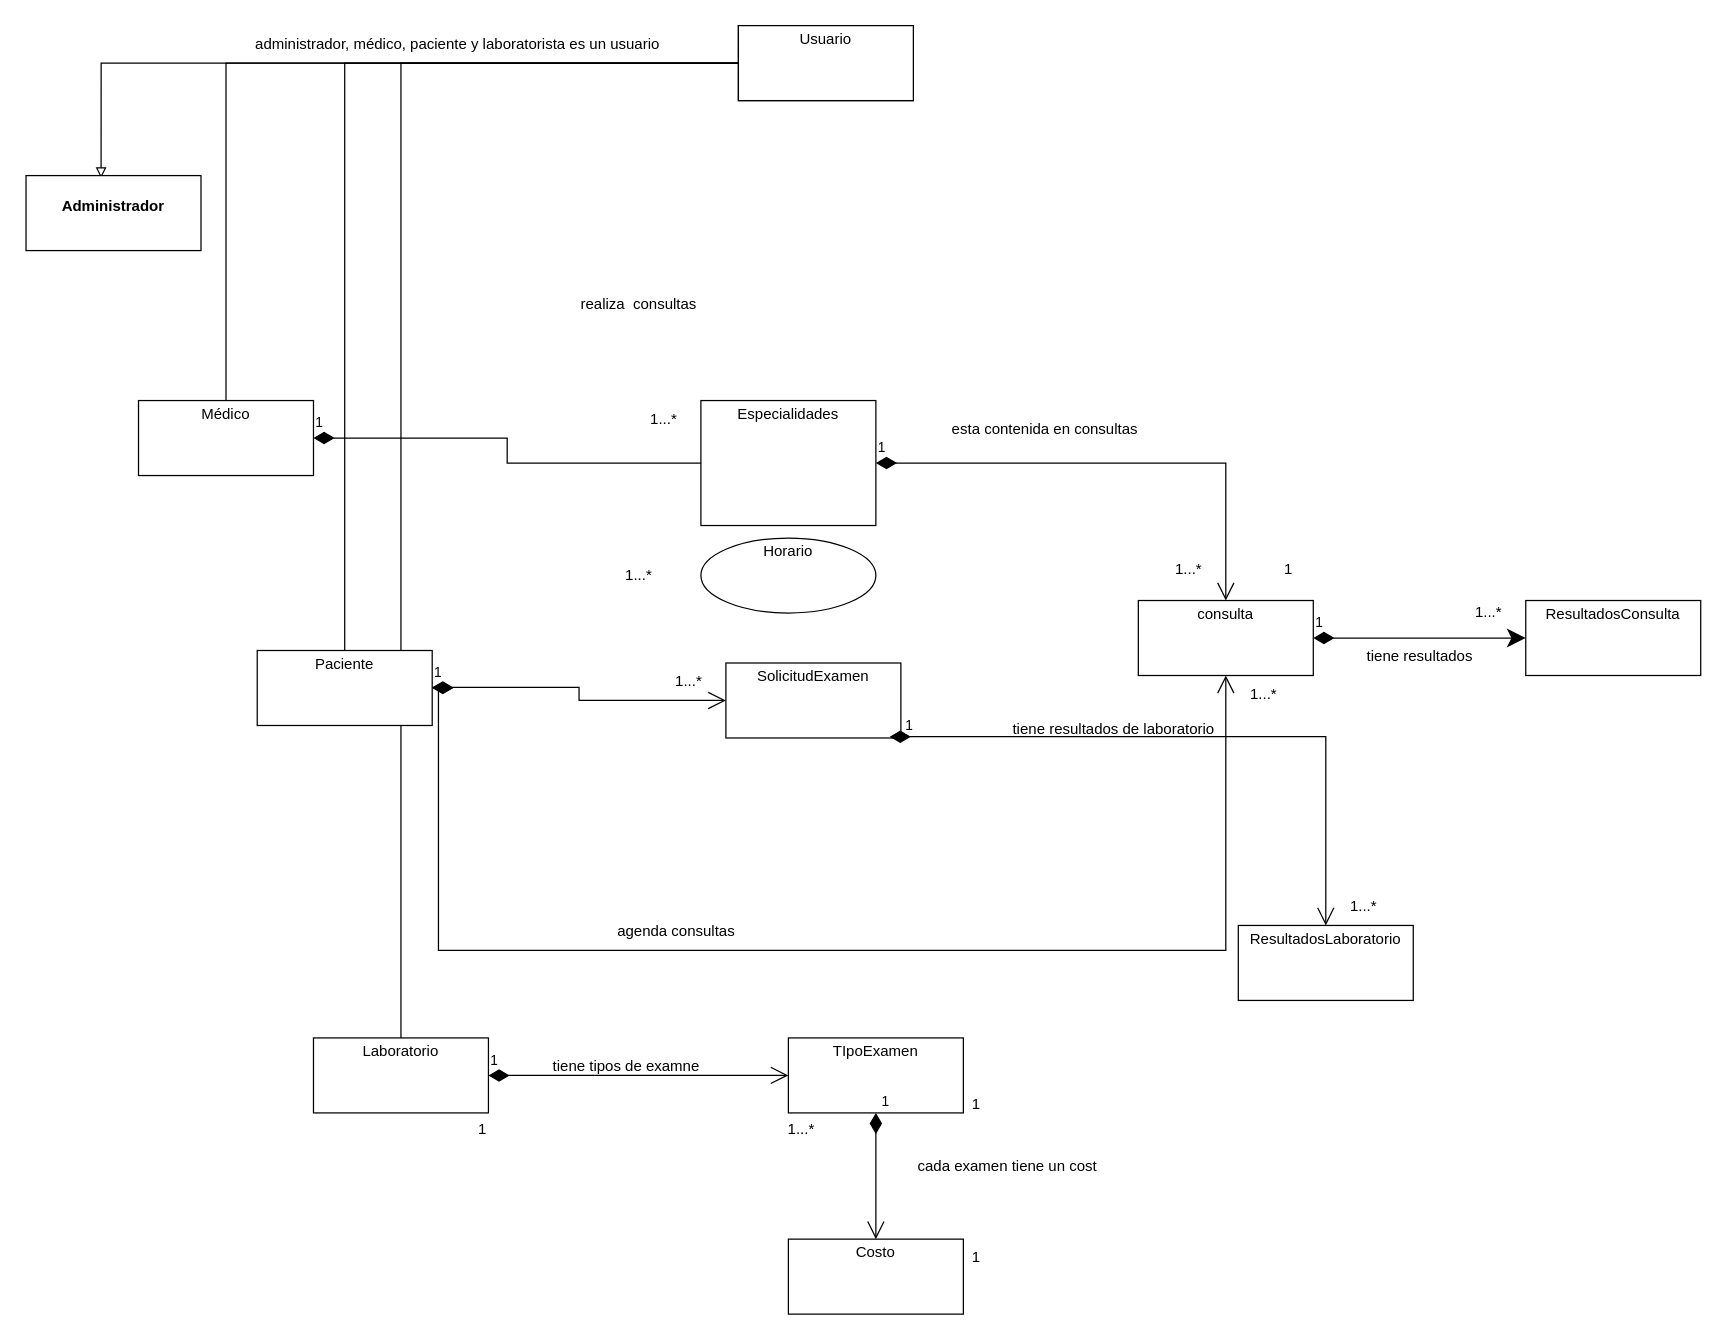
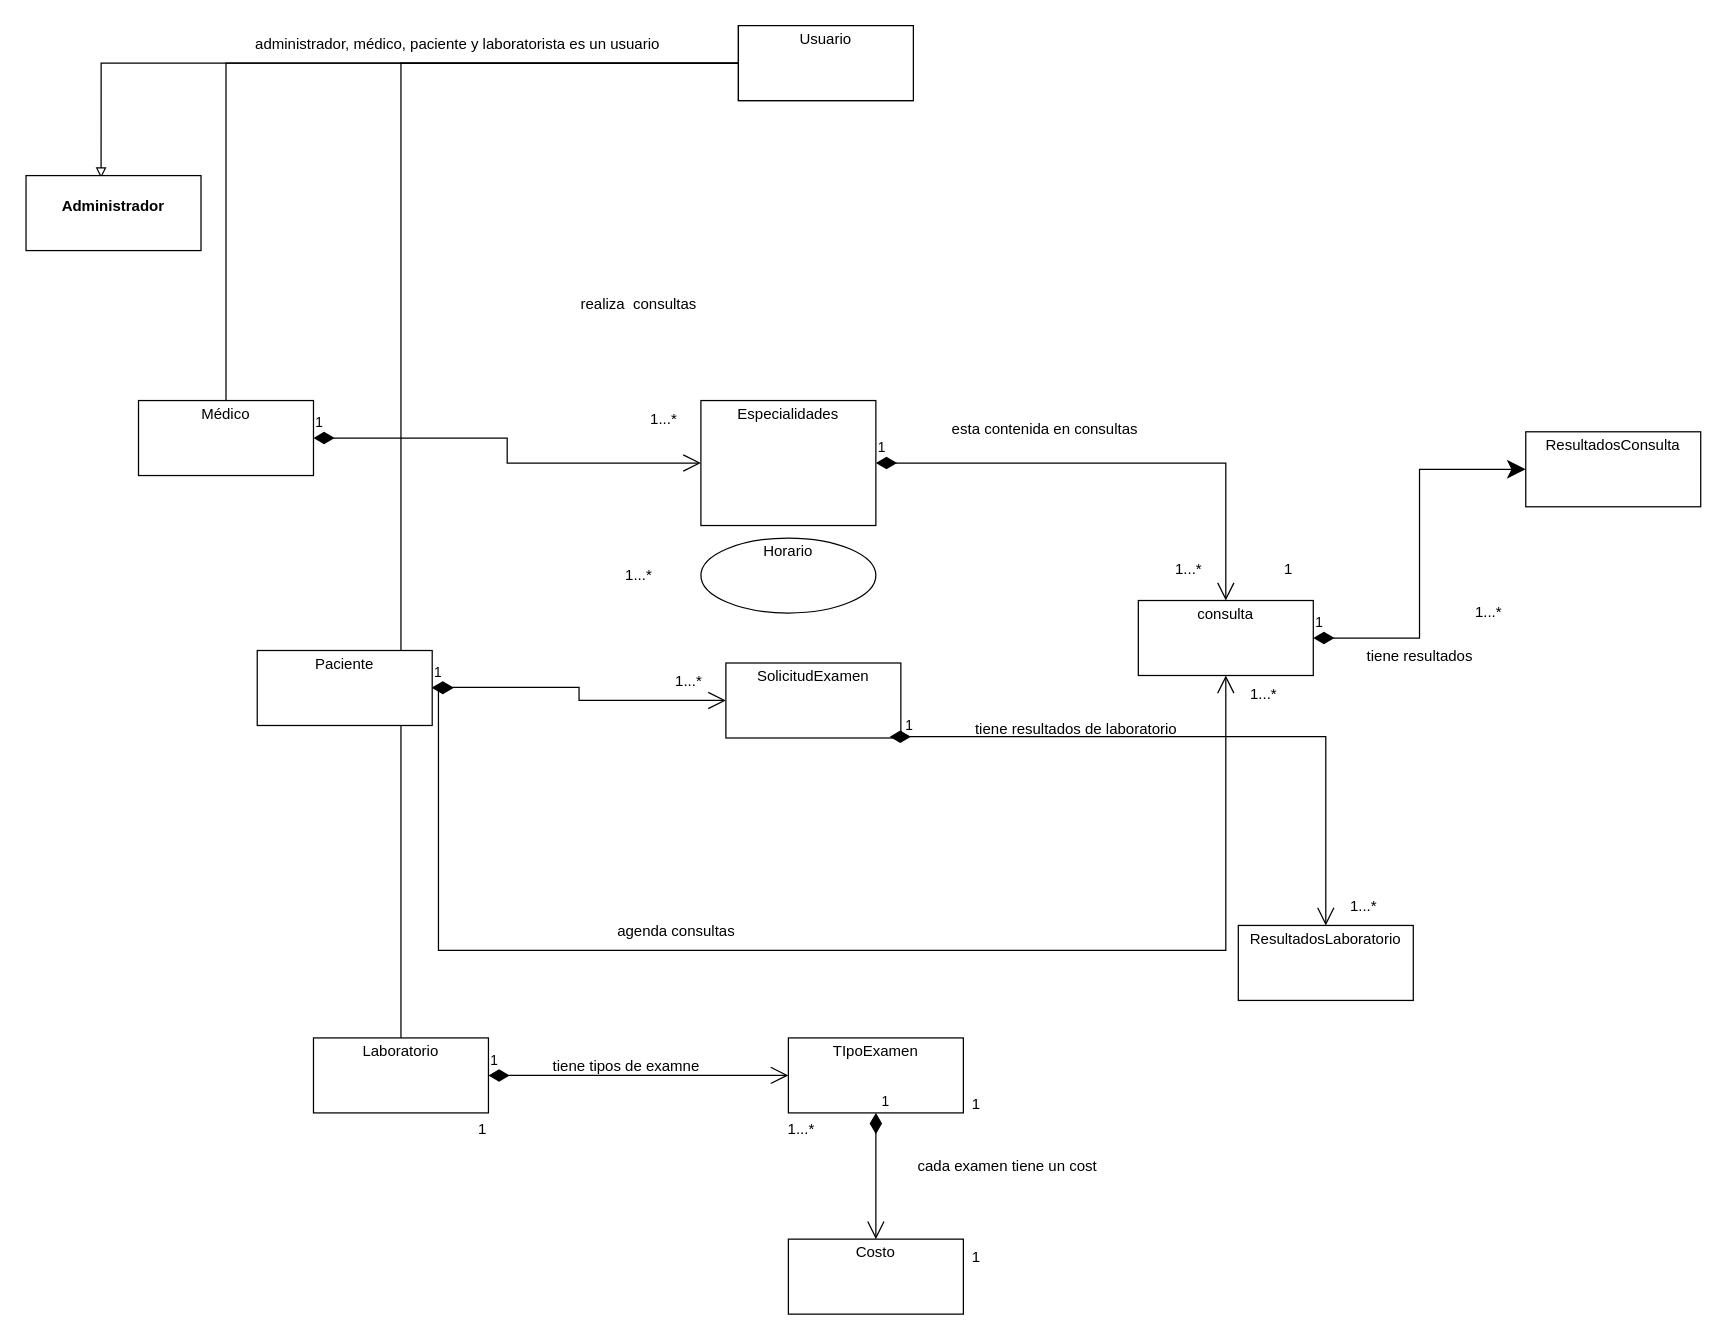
(344, 357) -> none
(695, 463) -> (694, 463)
(1613, 638) -> (1613, 469)
(1113, 729) -> (1076, 729)
